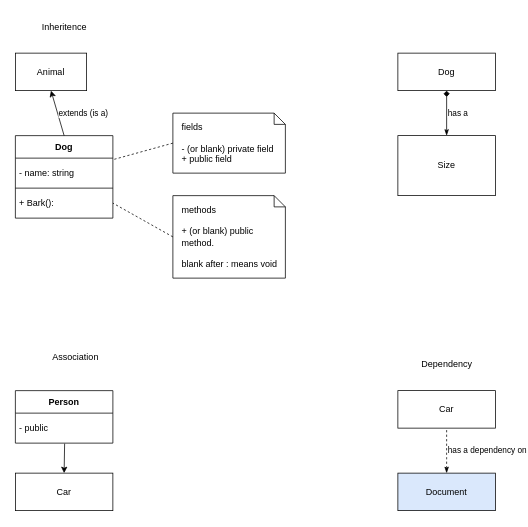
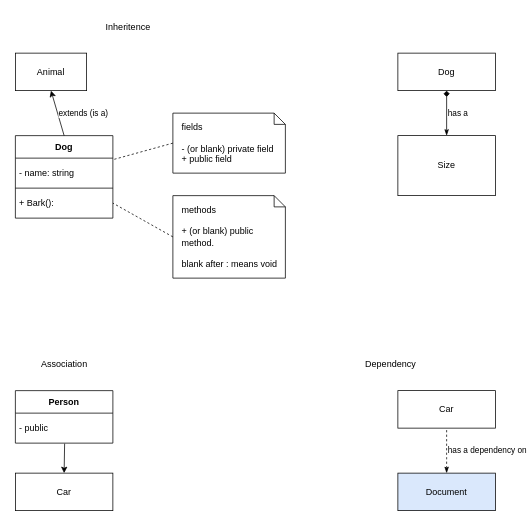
(64, 27) -> (128, 27)
(75, 357) -> (64, 364)
(447, 364) -> (390, 364)
